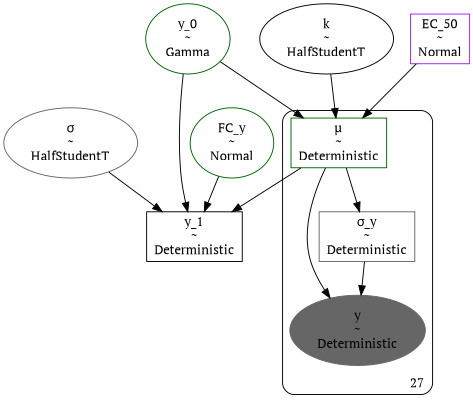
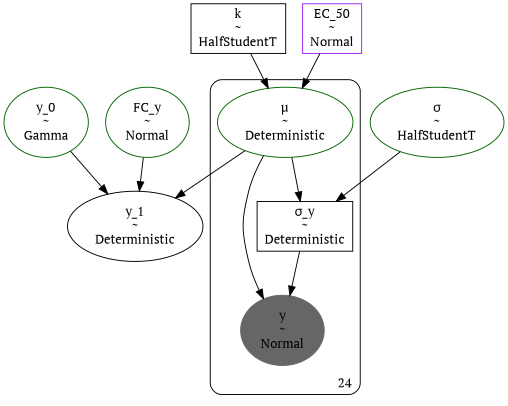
(327, 39) -> (238, 29)
(258, 87) -> none
(71, 143) -> (437, 122)
(339, 143) -> (285, 122)
(132, 189) -> (372, 174)
(194, 237) -> (135, 226)
(367, 237) -> (305, 226)
(358, 330) -> (282, 330)
(418, 384) -> (345, 384)
